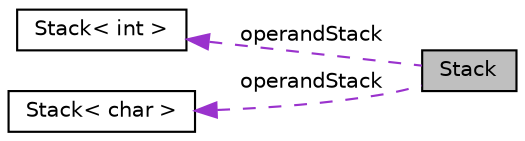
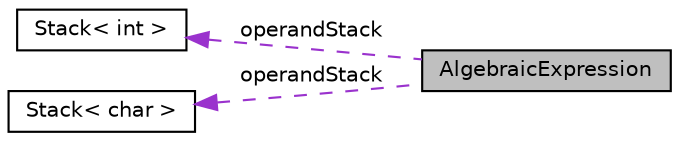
(469, 71) -> (546, 71)
